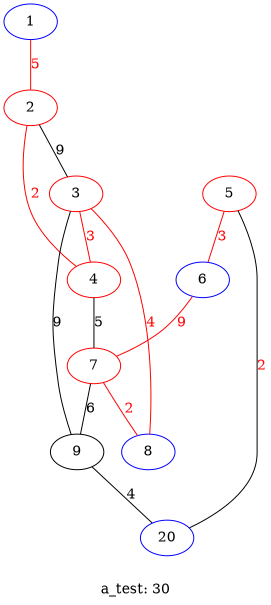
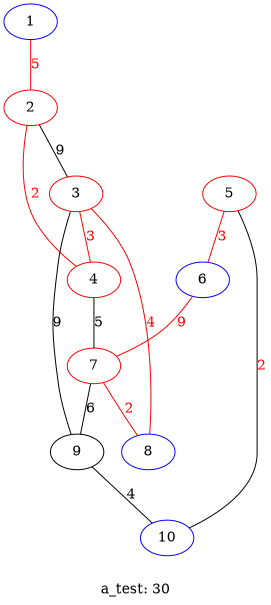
(167, 538) -> (167, 538)
